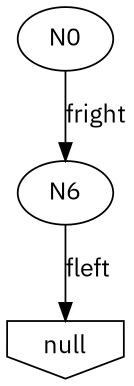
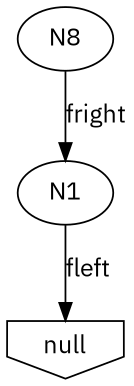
(65, 39) -> (65, 39)
(65, 193) -> (65, 193)
